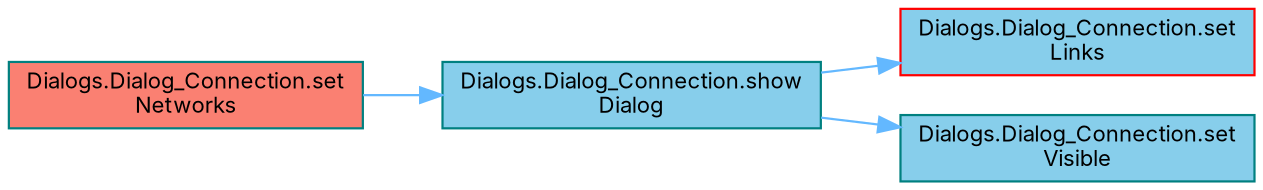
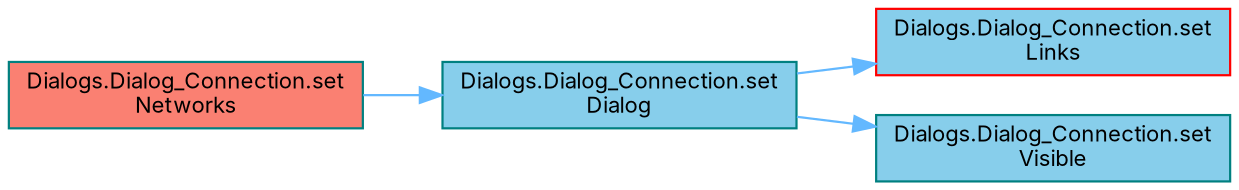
(632, 95) -> (620, 95)
